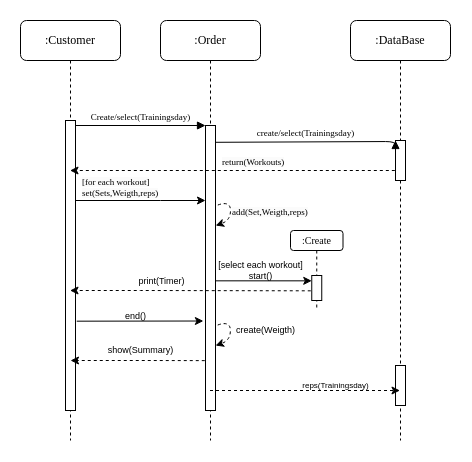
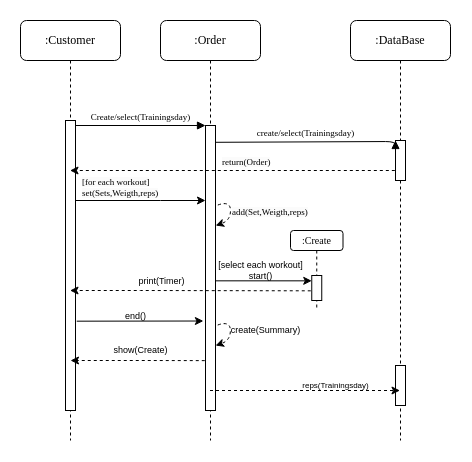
(263, 163) -> (255, 163)
(266, 331) -> (266, 331)
(141, 351) -> (141, 351)
